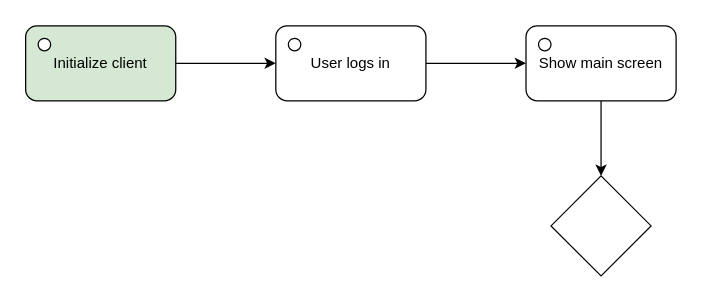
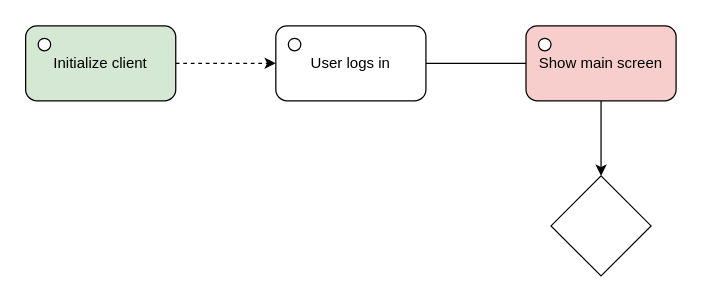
(222, 63) -> (222, 63)
(516, 63) -> (519, 63)
(601, 63) -> (601, 63)
